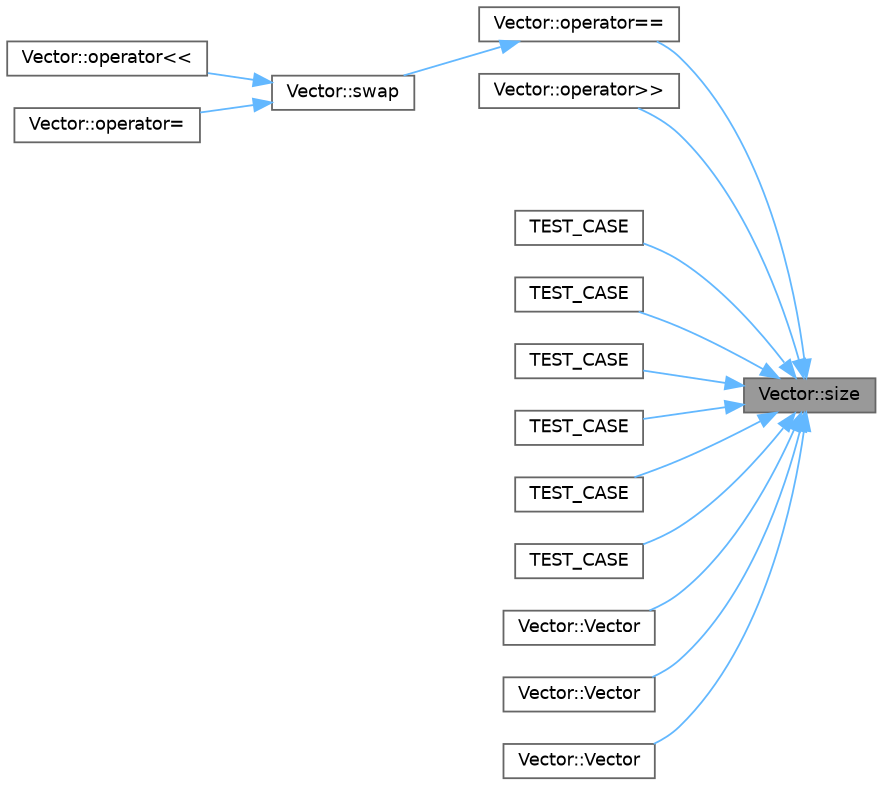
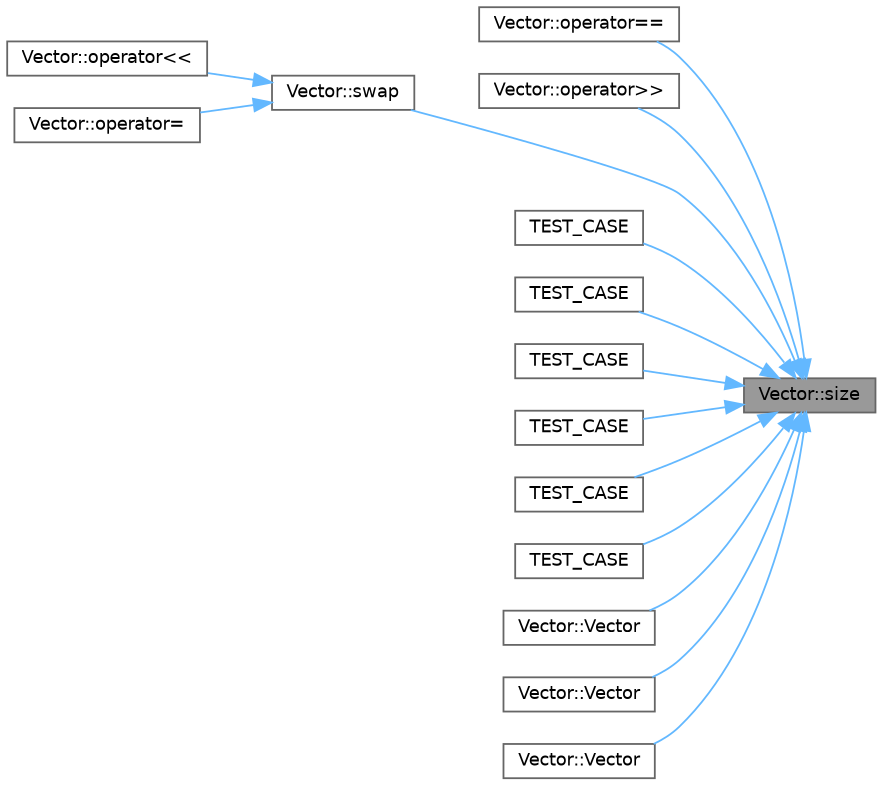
(452, 61) -> (644, 178)
